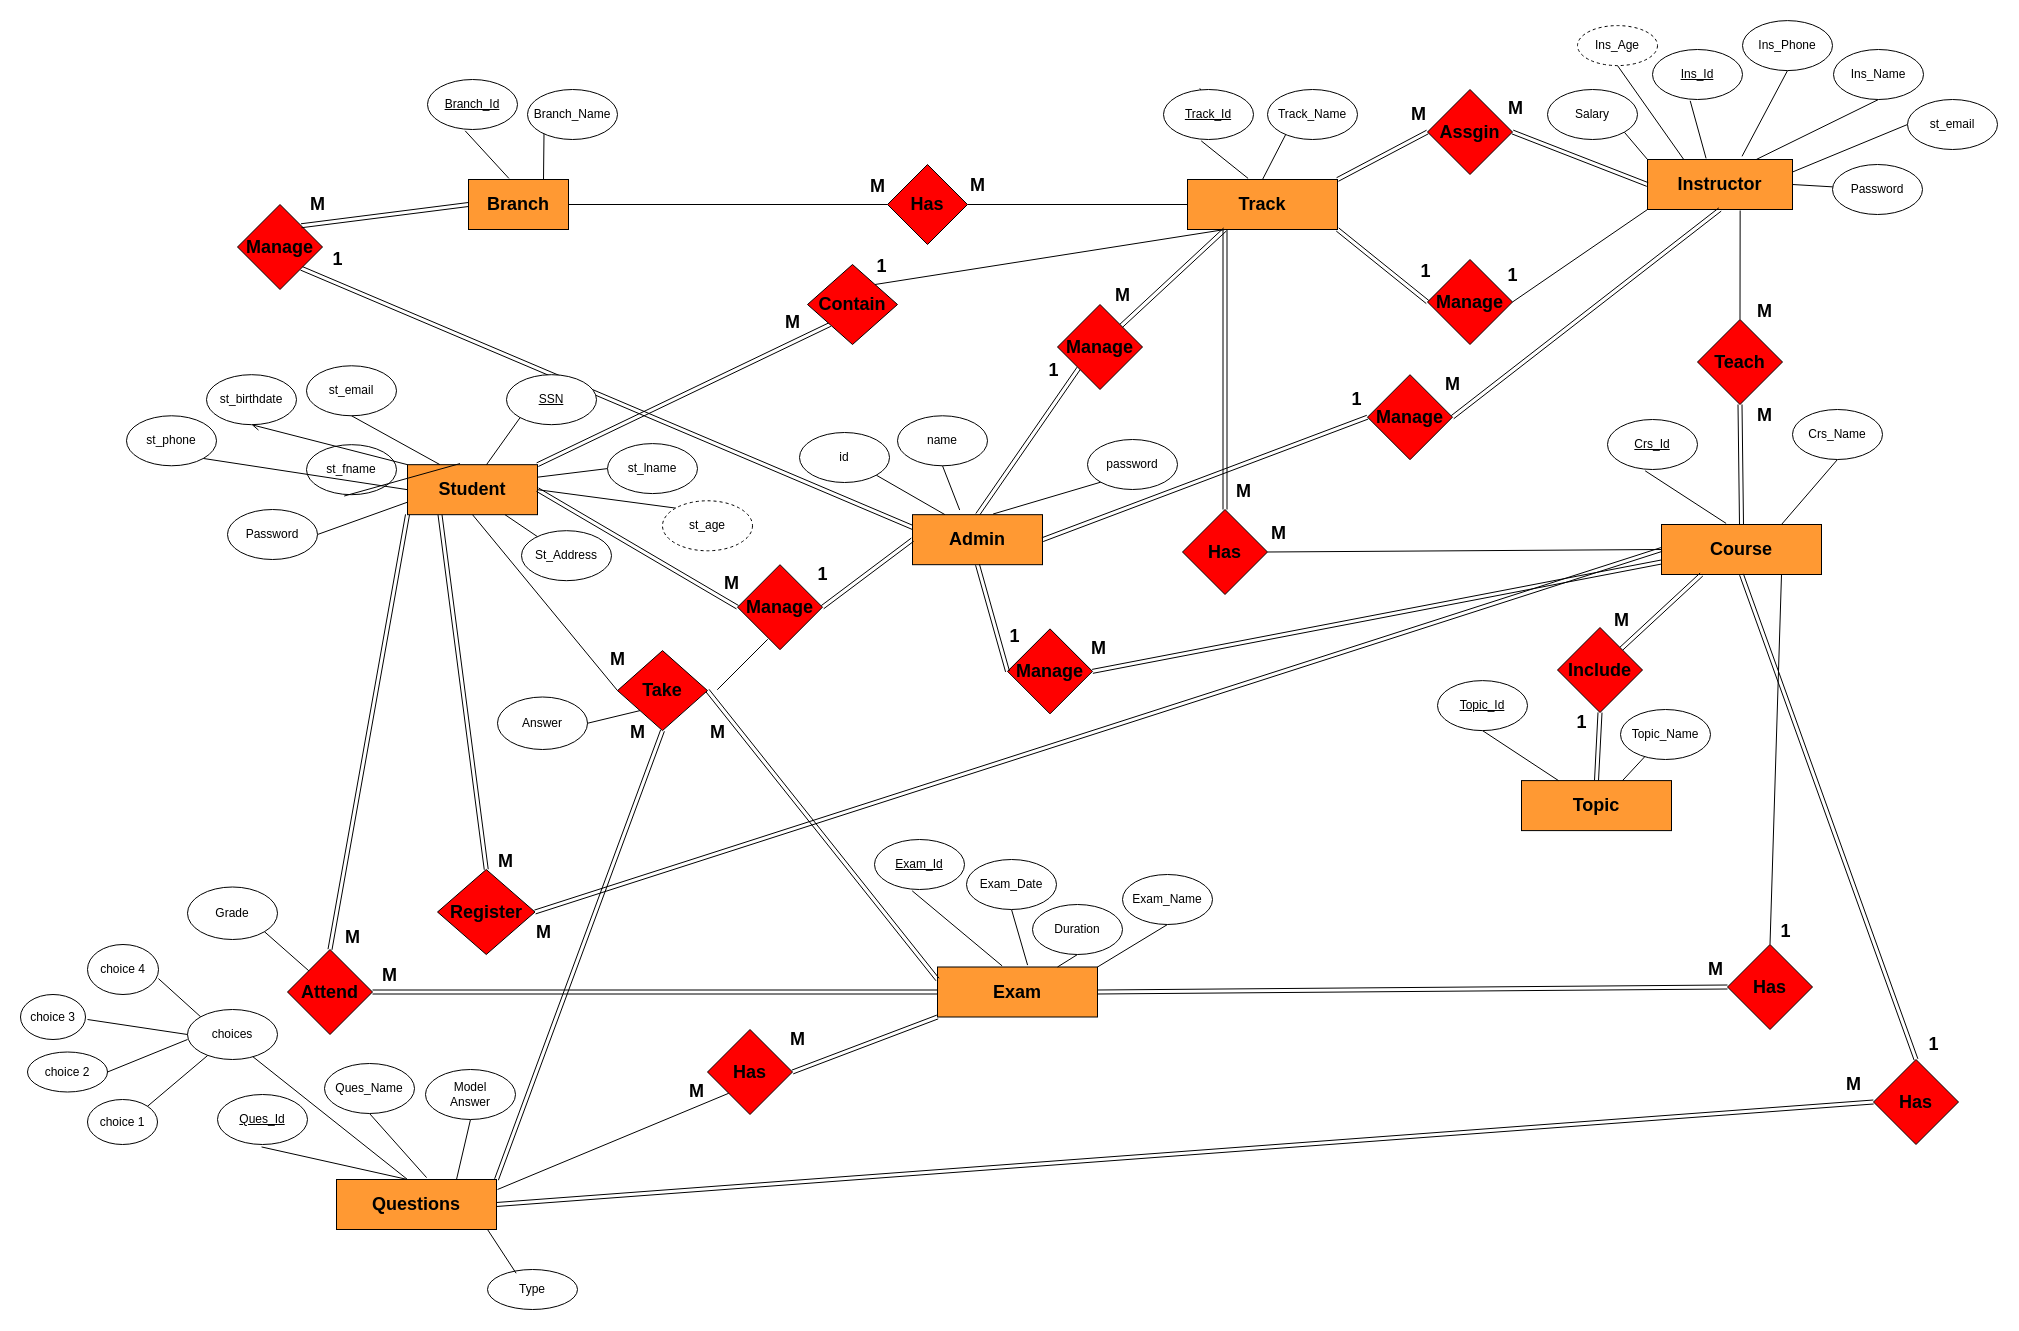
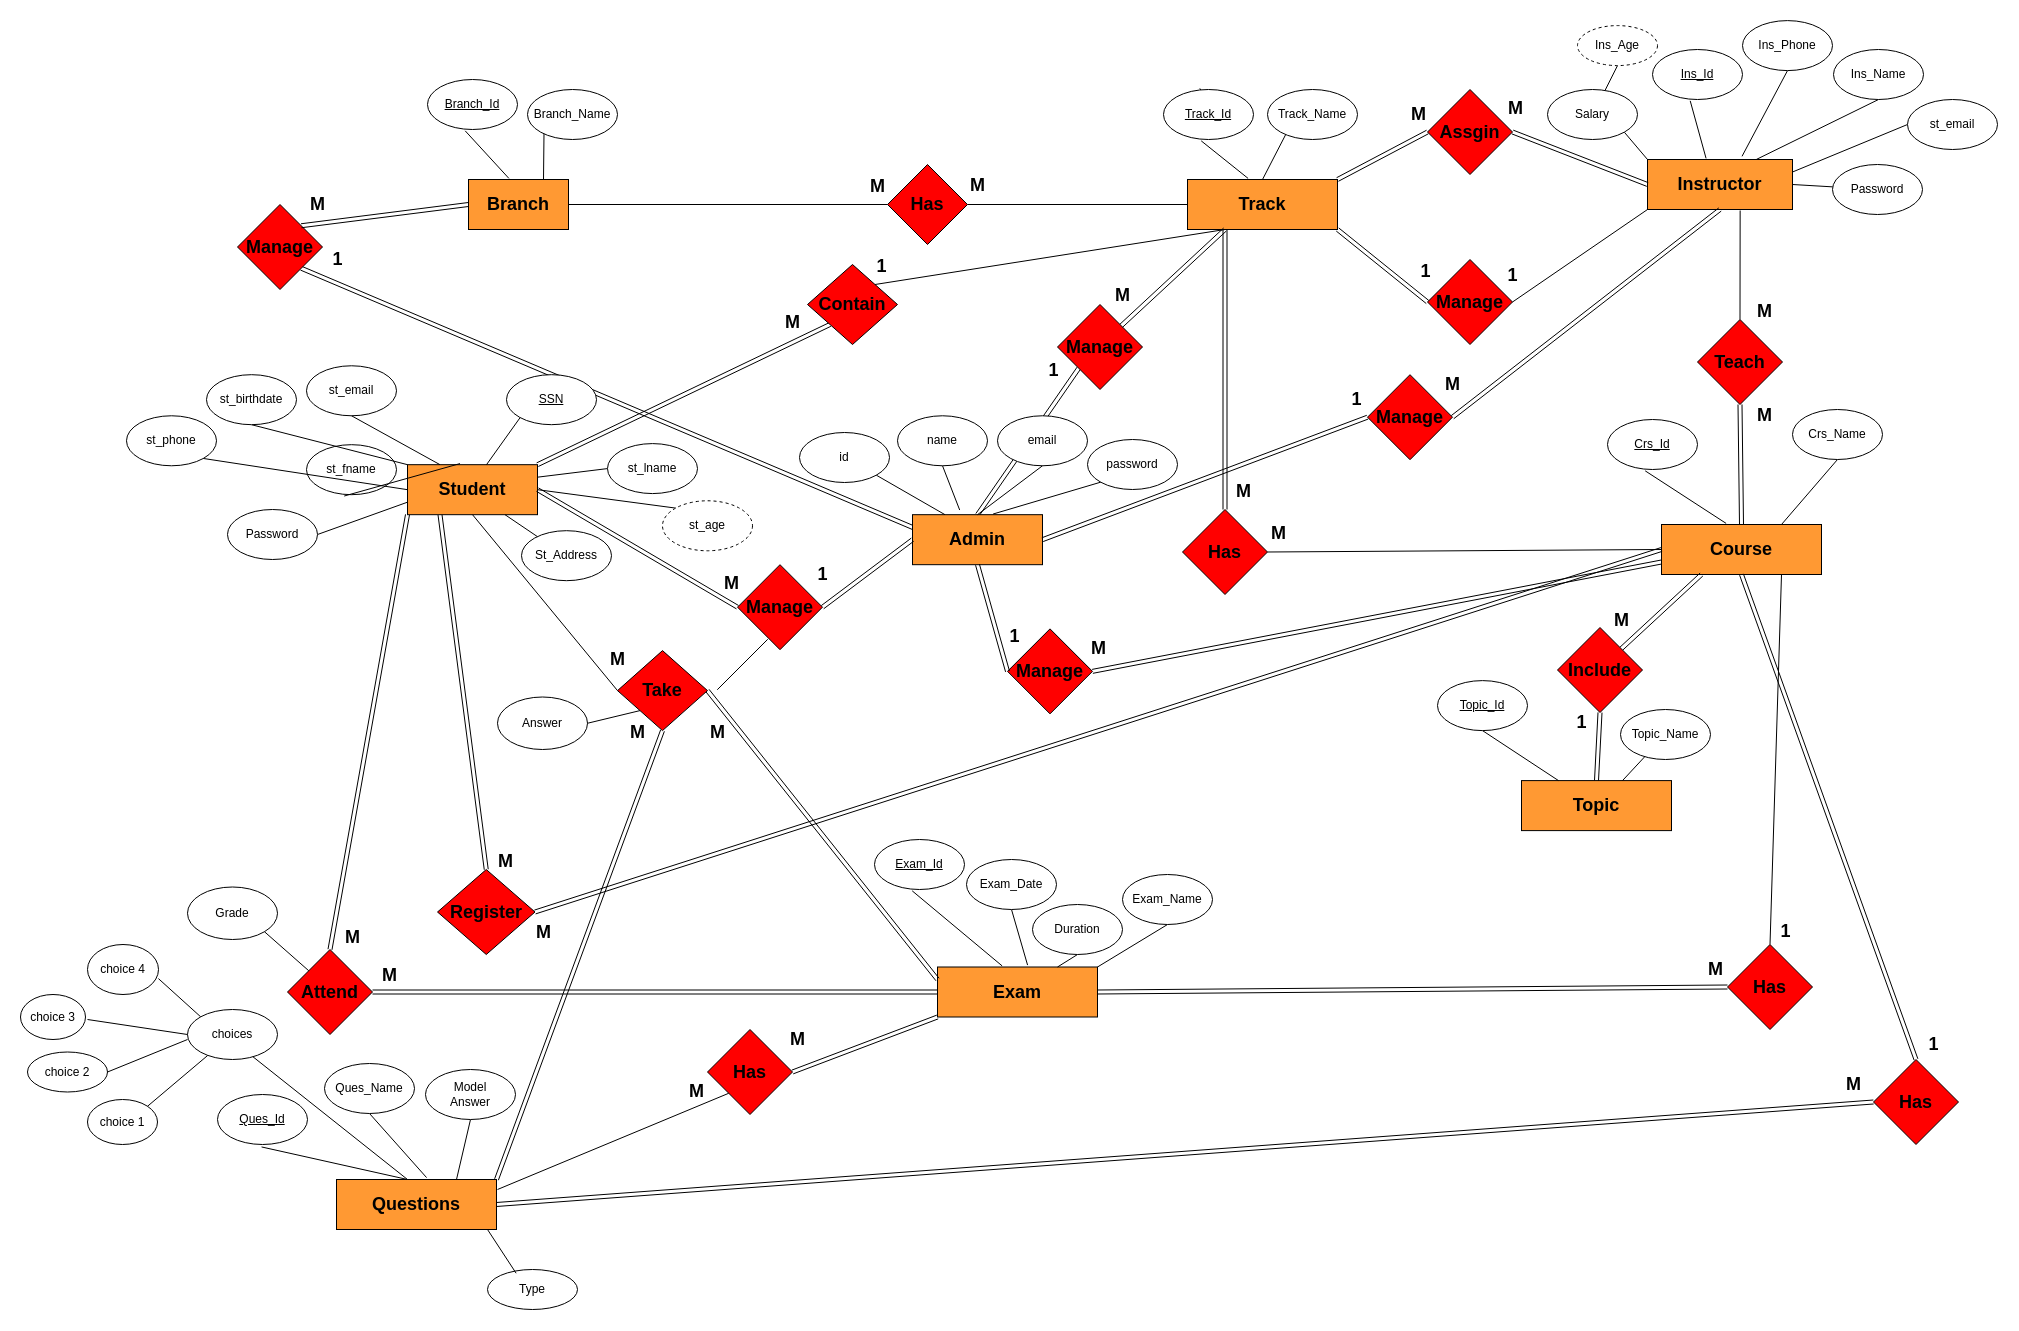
(1651, 113) -> (1611, 78)
(256, 426) -> (255, 426)
none -> (1043, 441)
none -> (1014, 487)
